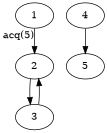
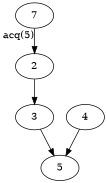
(35, 16) -> (35, 16)
(39, 95) -> (46, 139)
